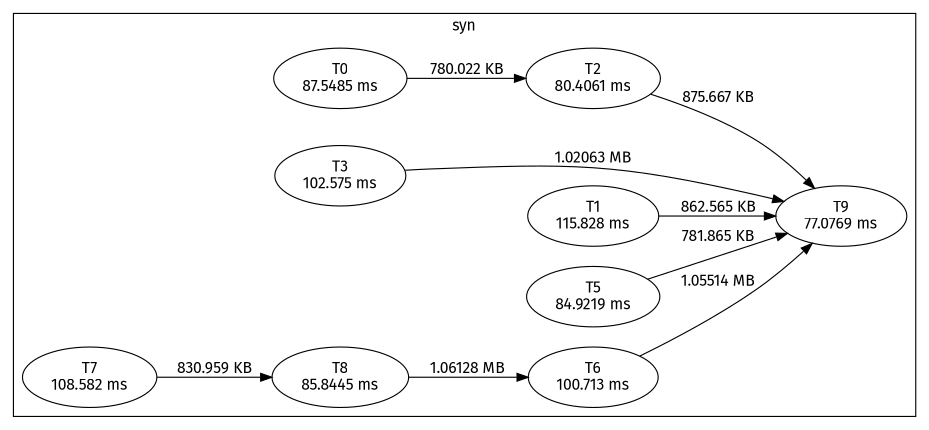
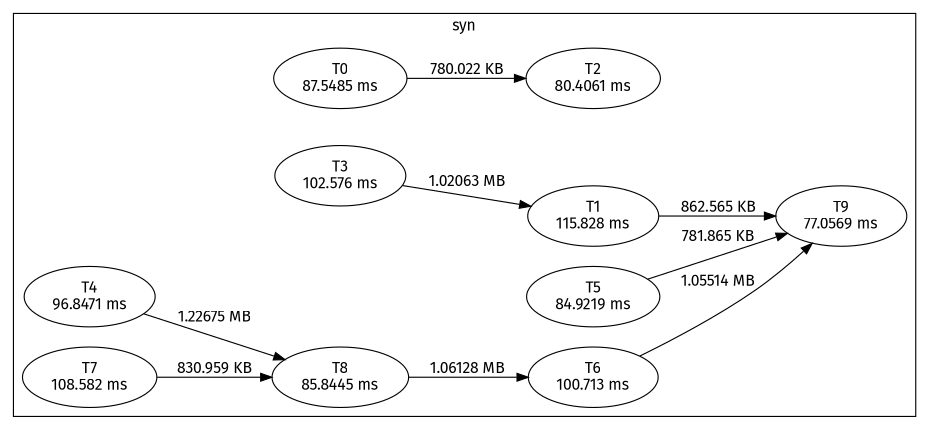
(734, 128) -> none
(590, 168) -> (461, 195)
(340, 184) -> (340, 184)
(841, 224) -> (841, 224)
none -> (90, 297)
